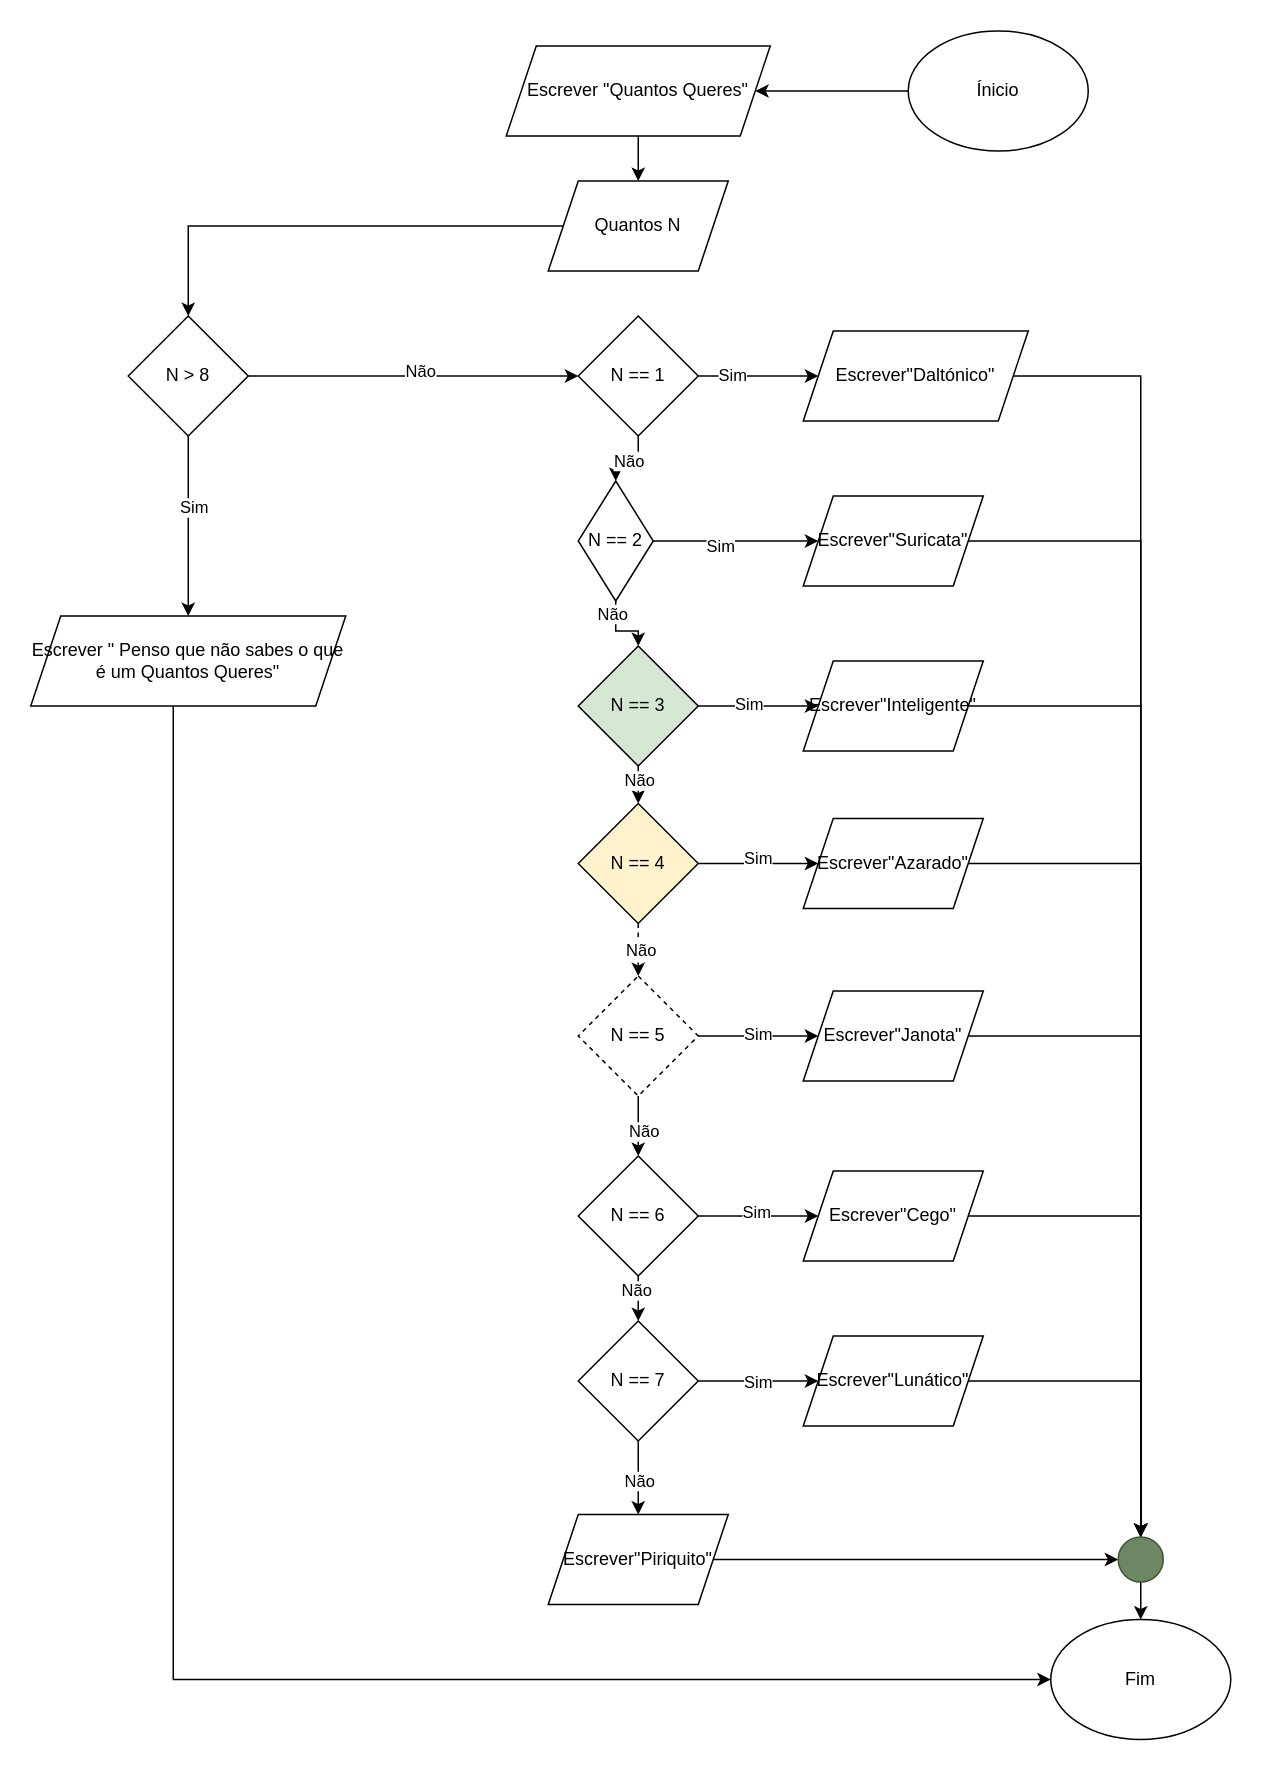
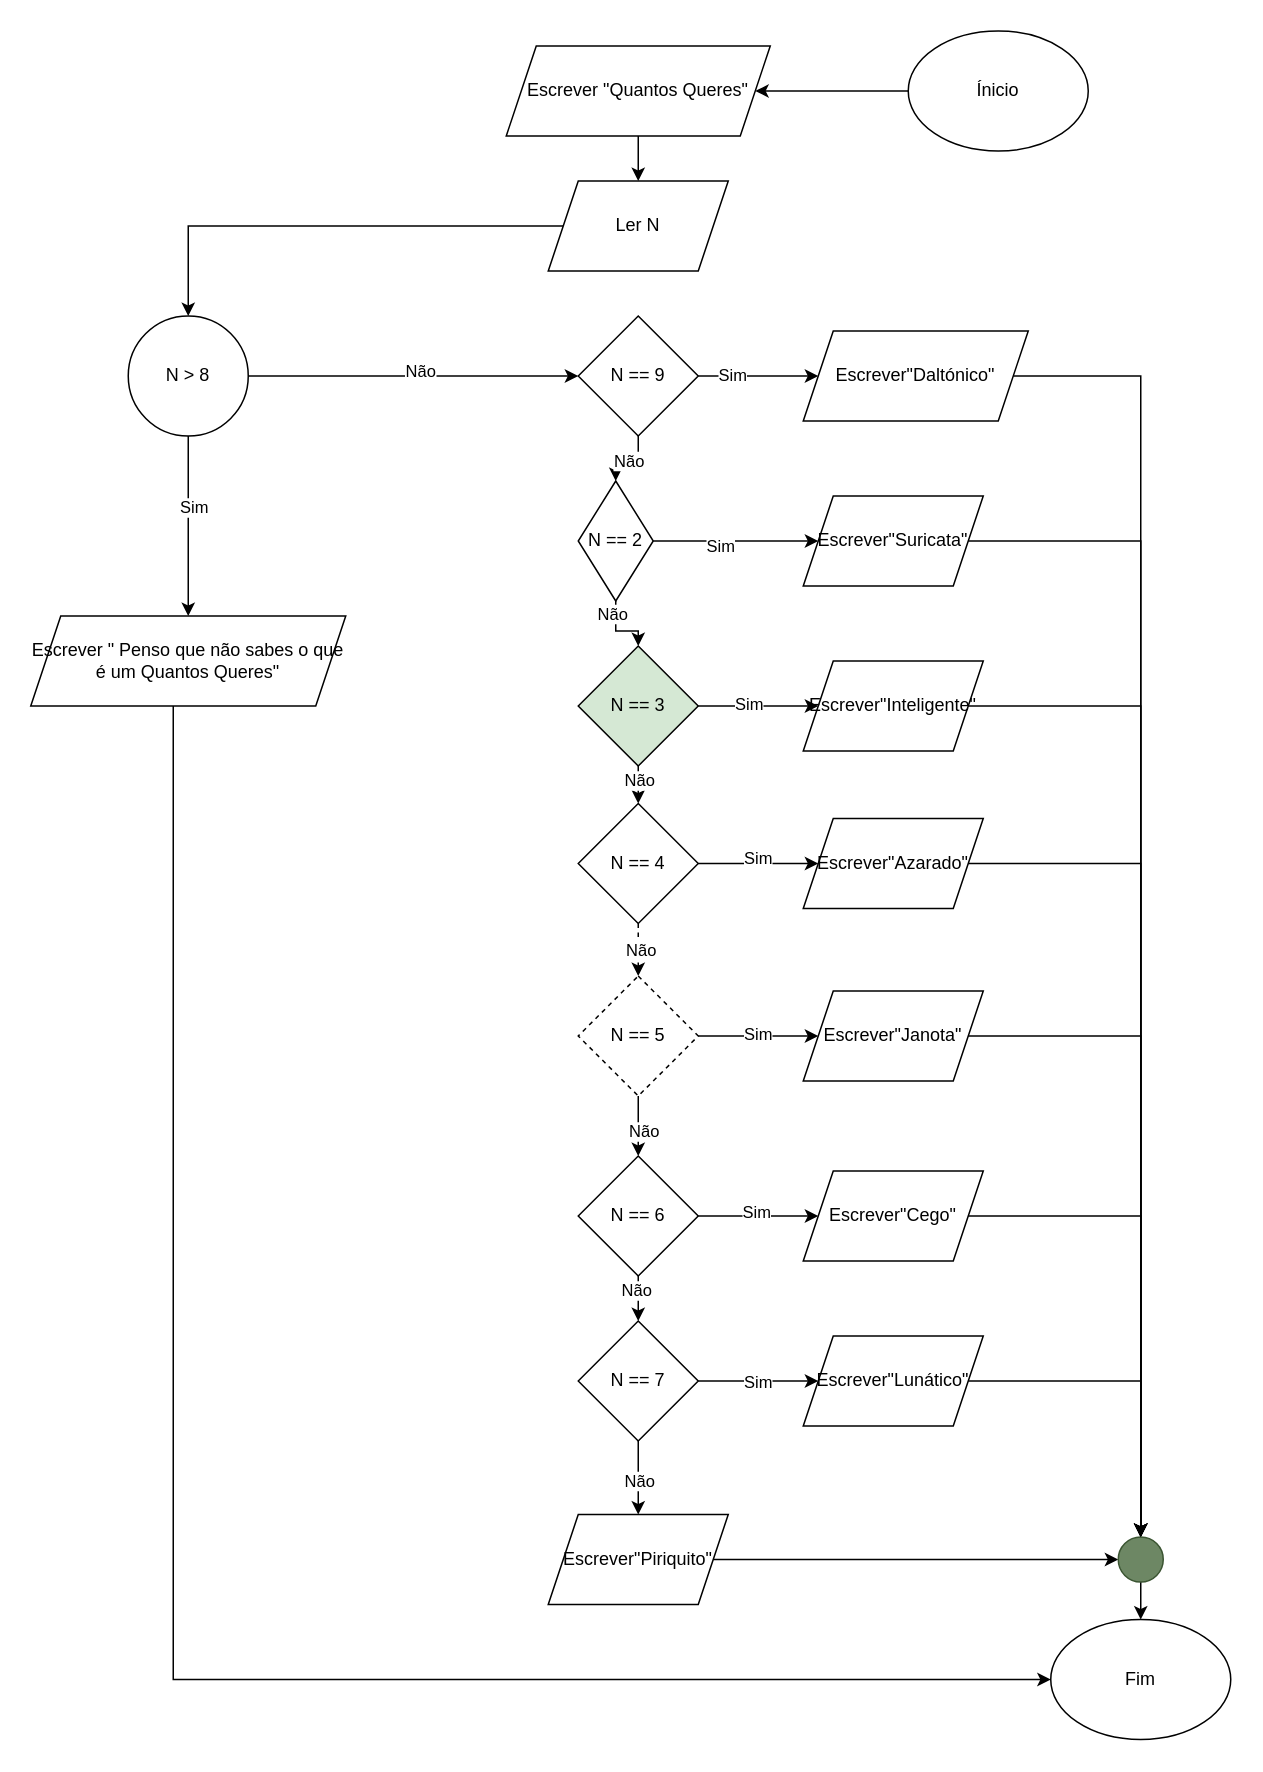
(638, 226) -> (638, 226)
(188, 376) -> (188, 376)
(638, 376) -> (638, 376)
(638, 863) -> (638, 863)
